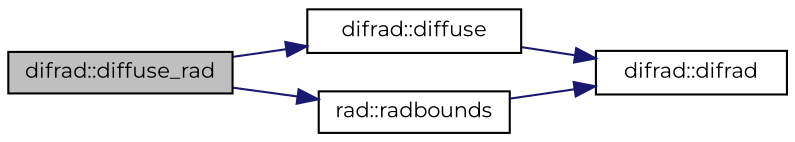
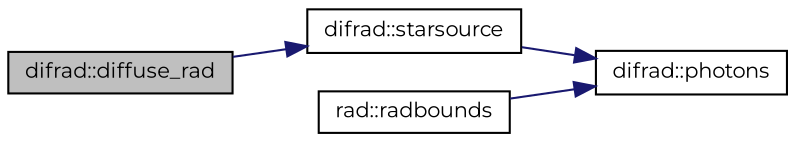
(414, 31) -> (414, 31)
(691, 73) -> (691, 73)
(265, 92) -> none
